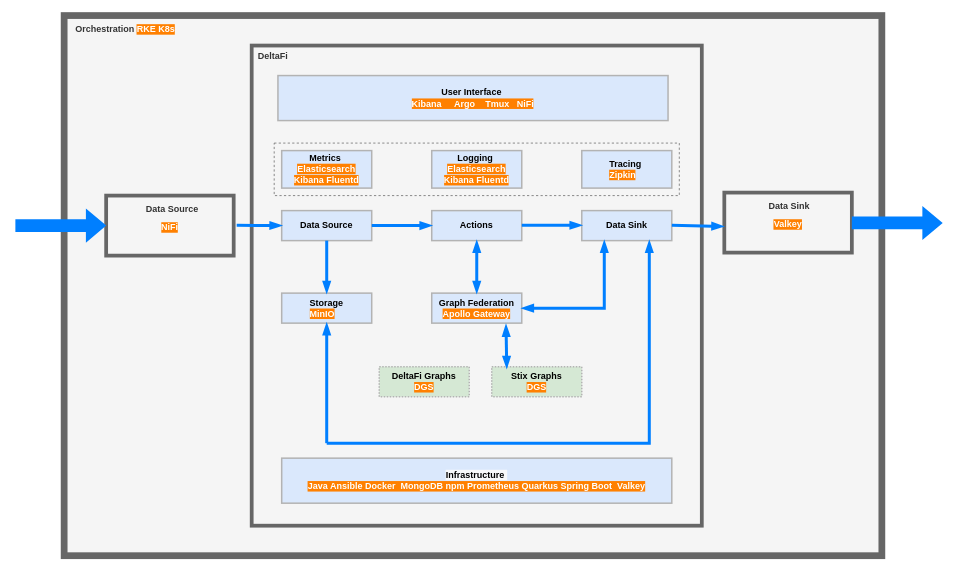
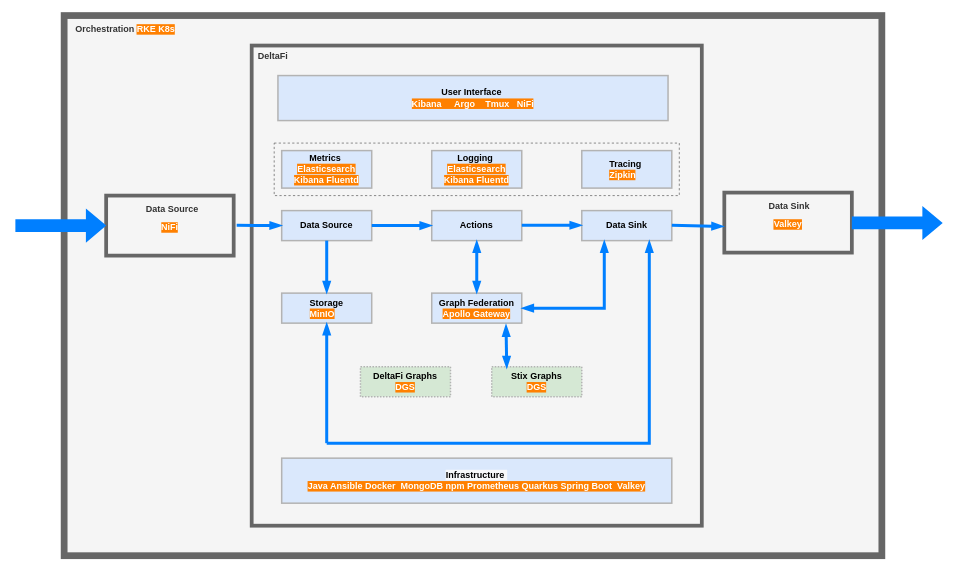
(424, 381) -> (405, 381)
